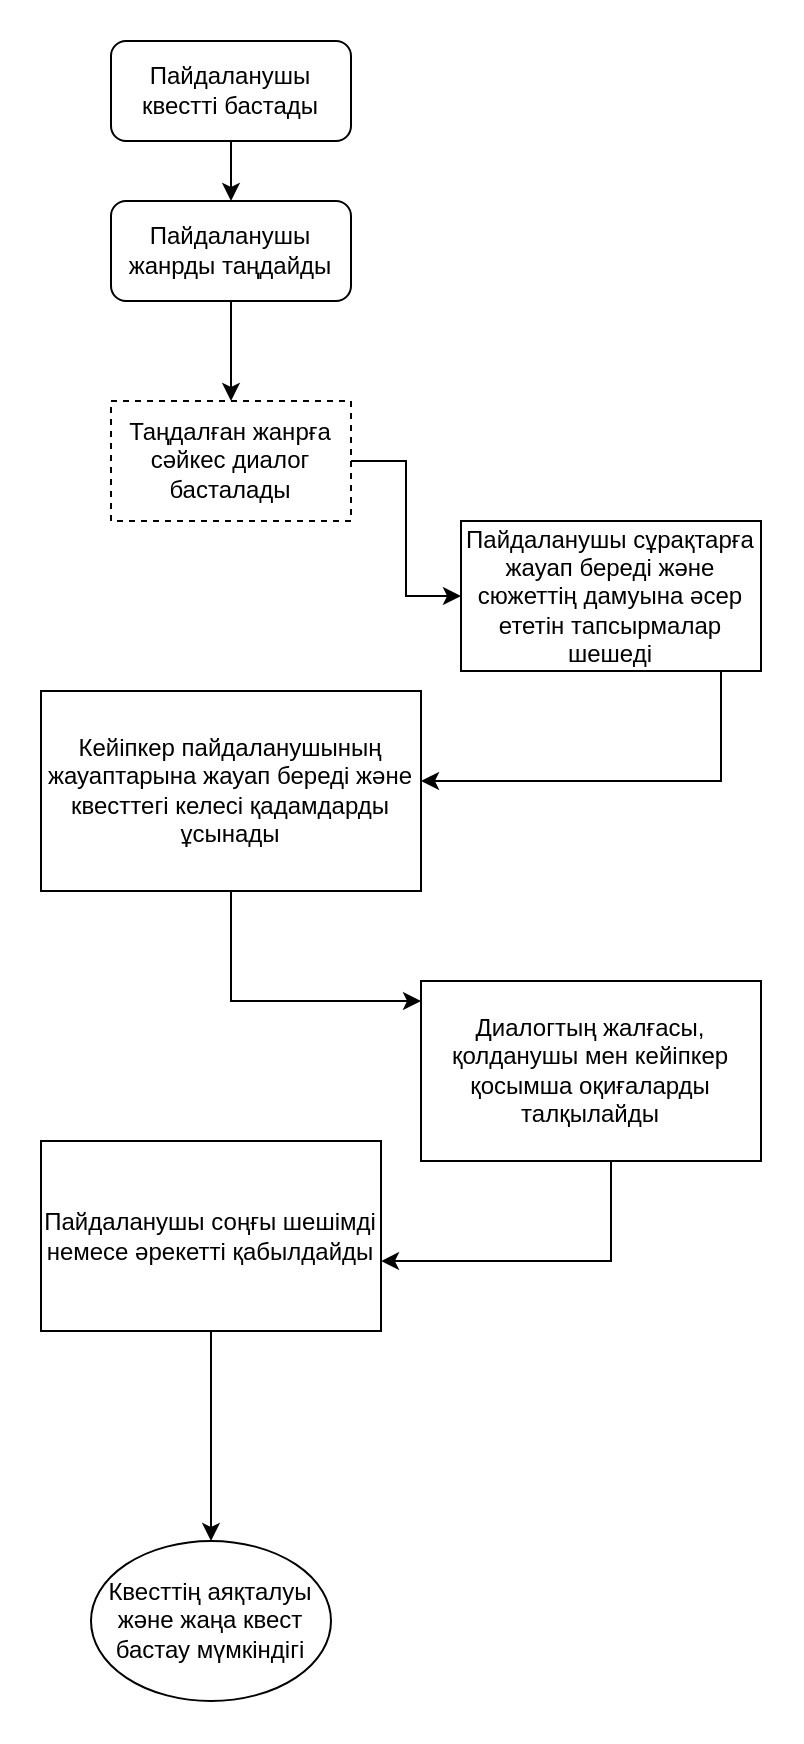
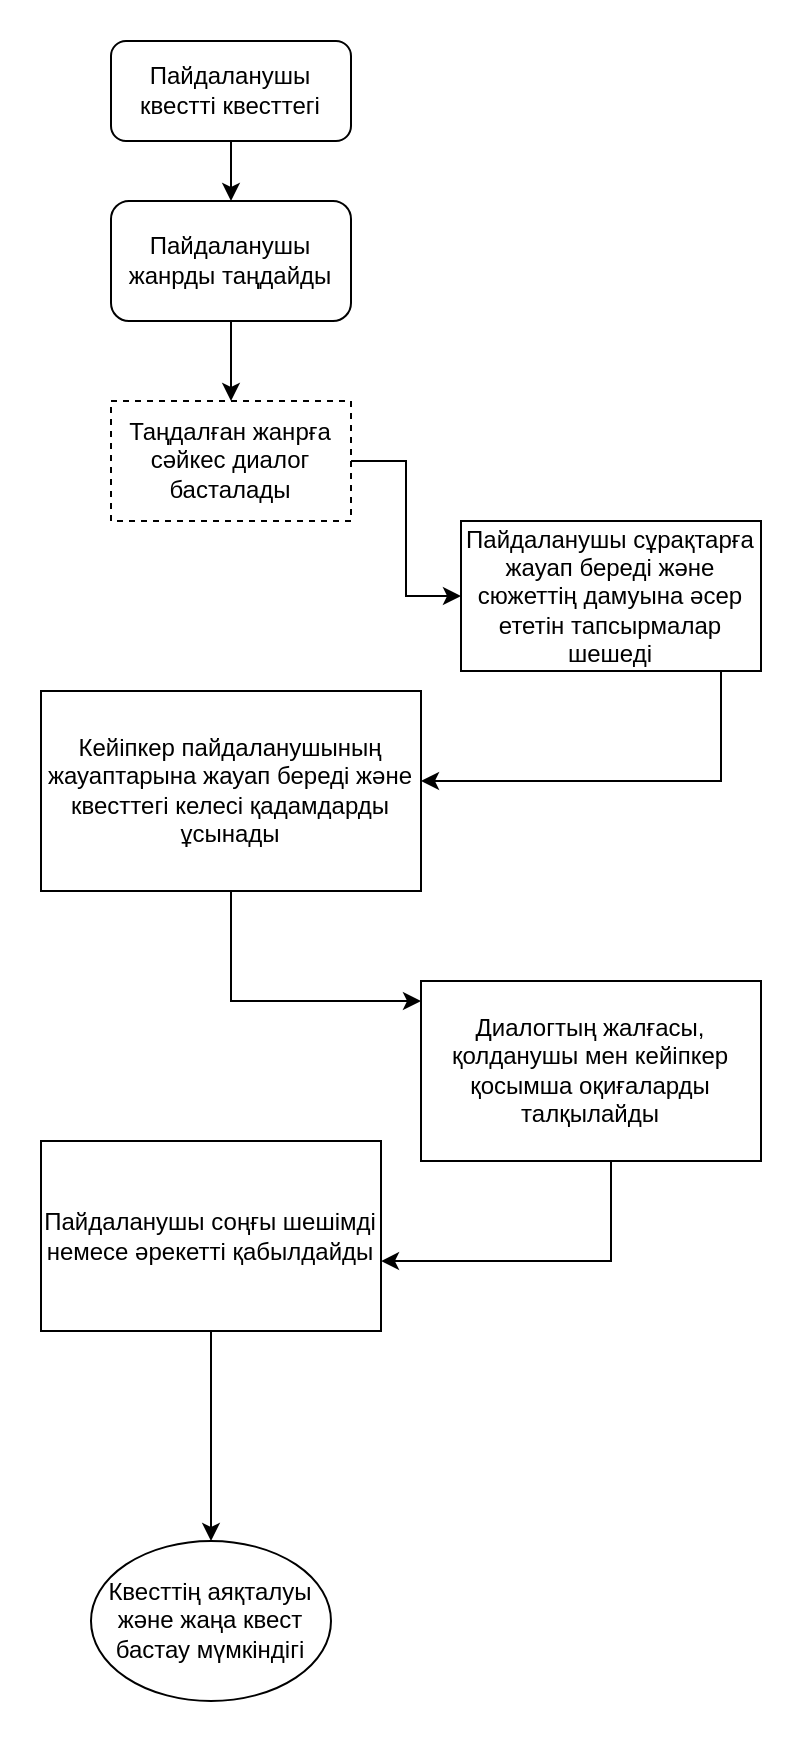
(231, 91) -> (231, 91)
(231, 251) -> (231, 261)
